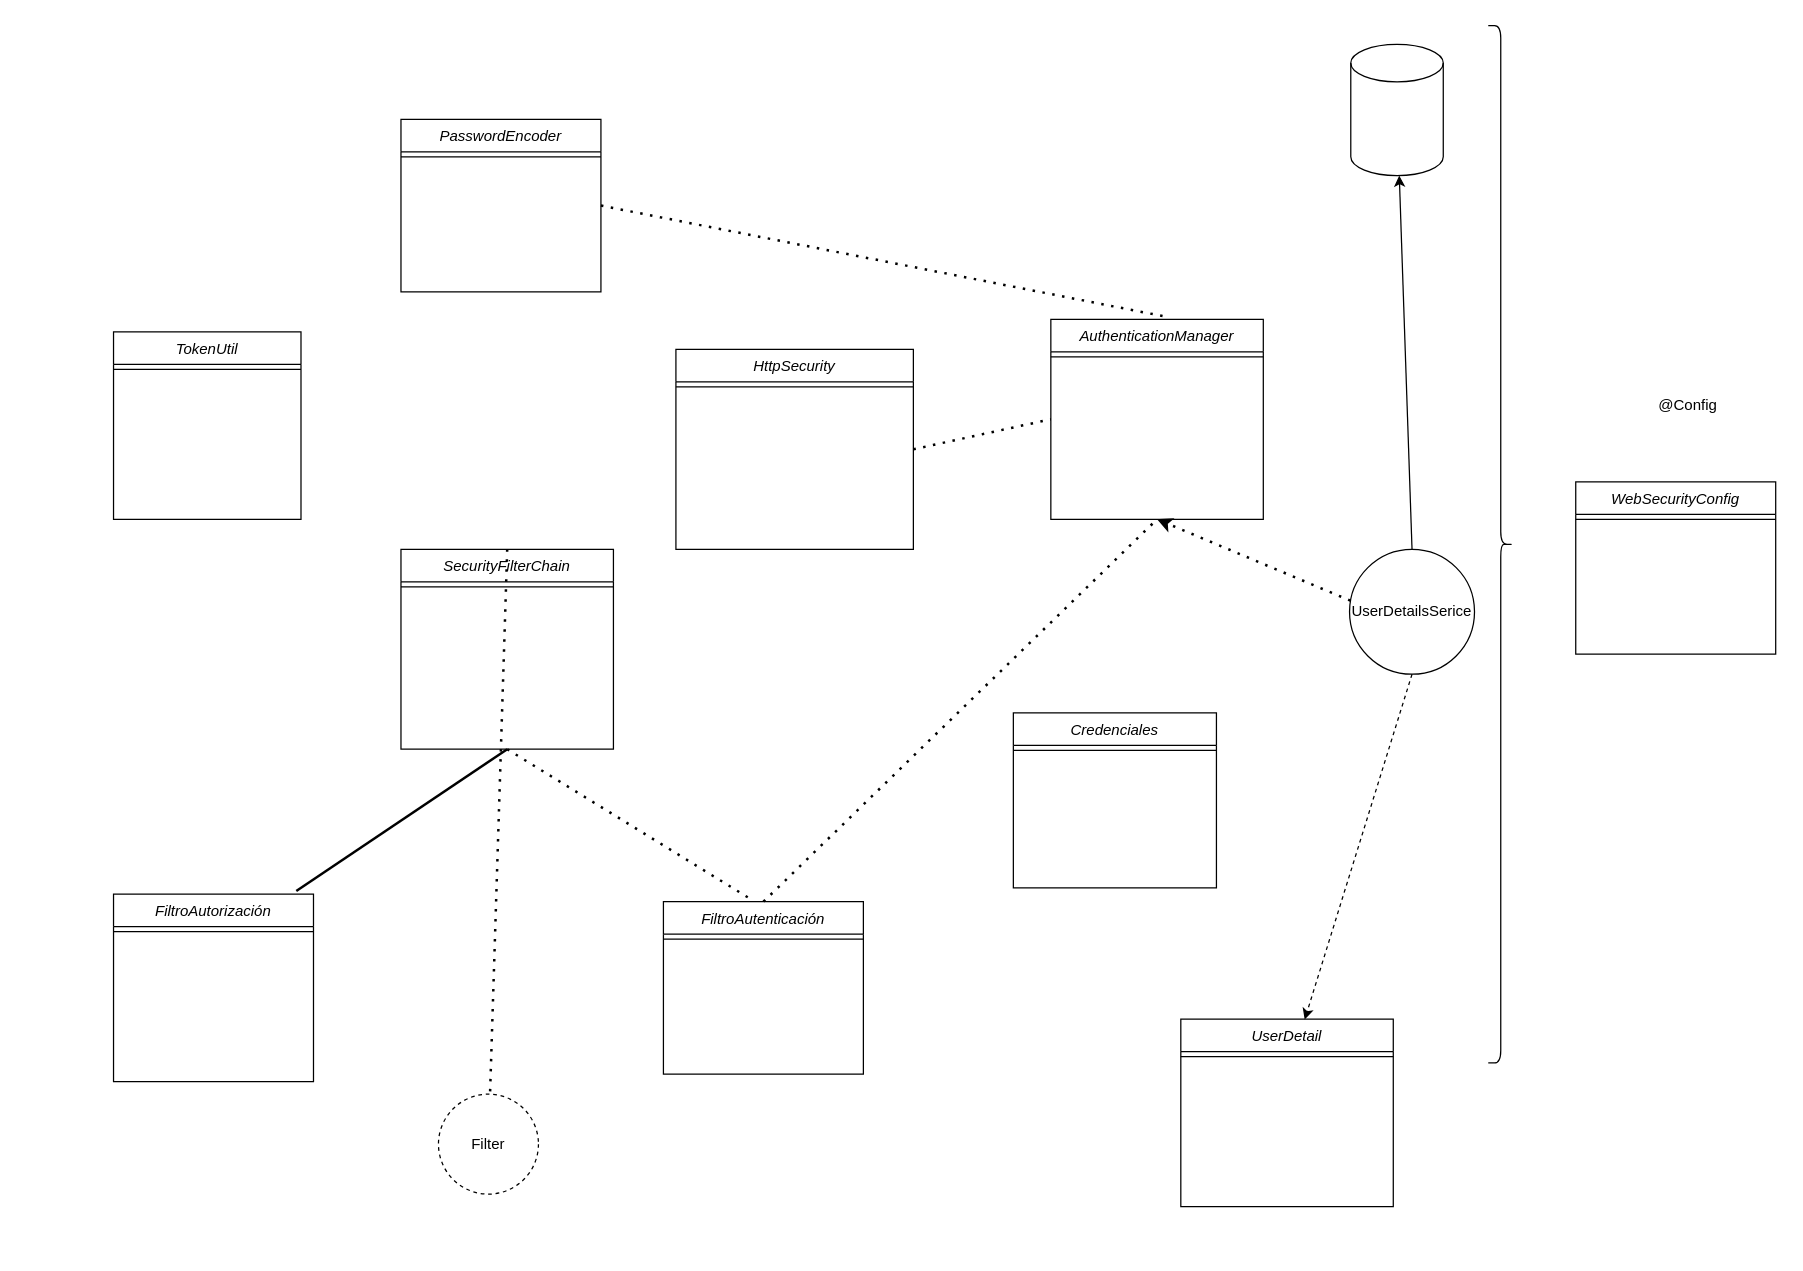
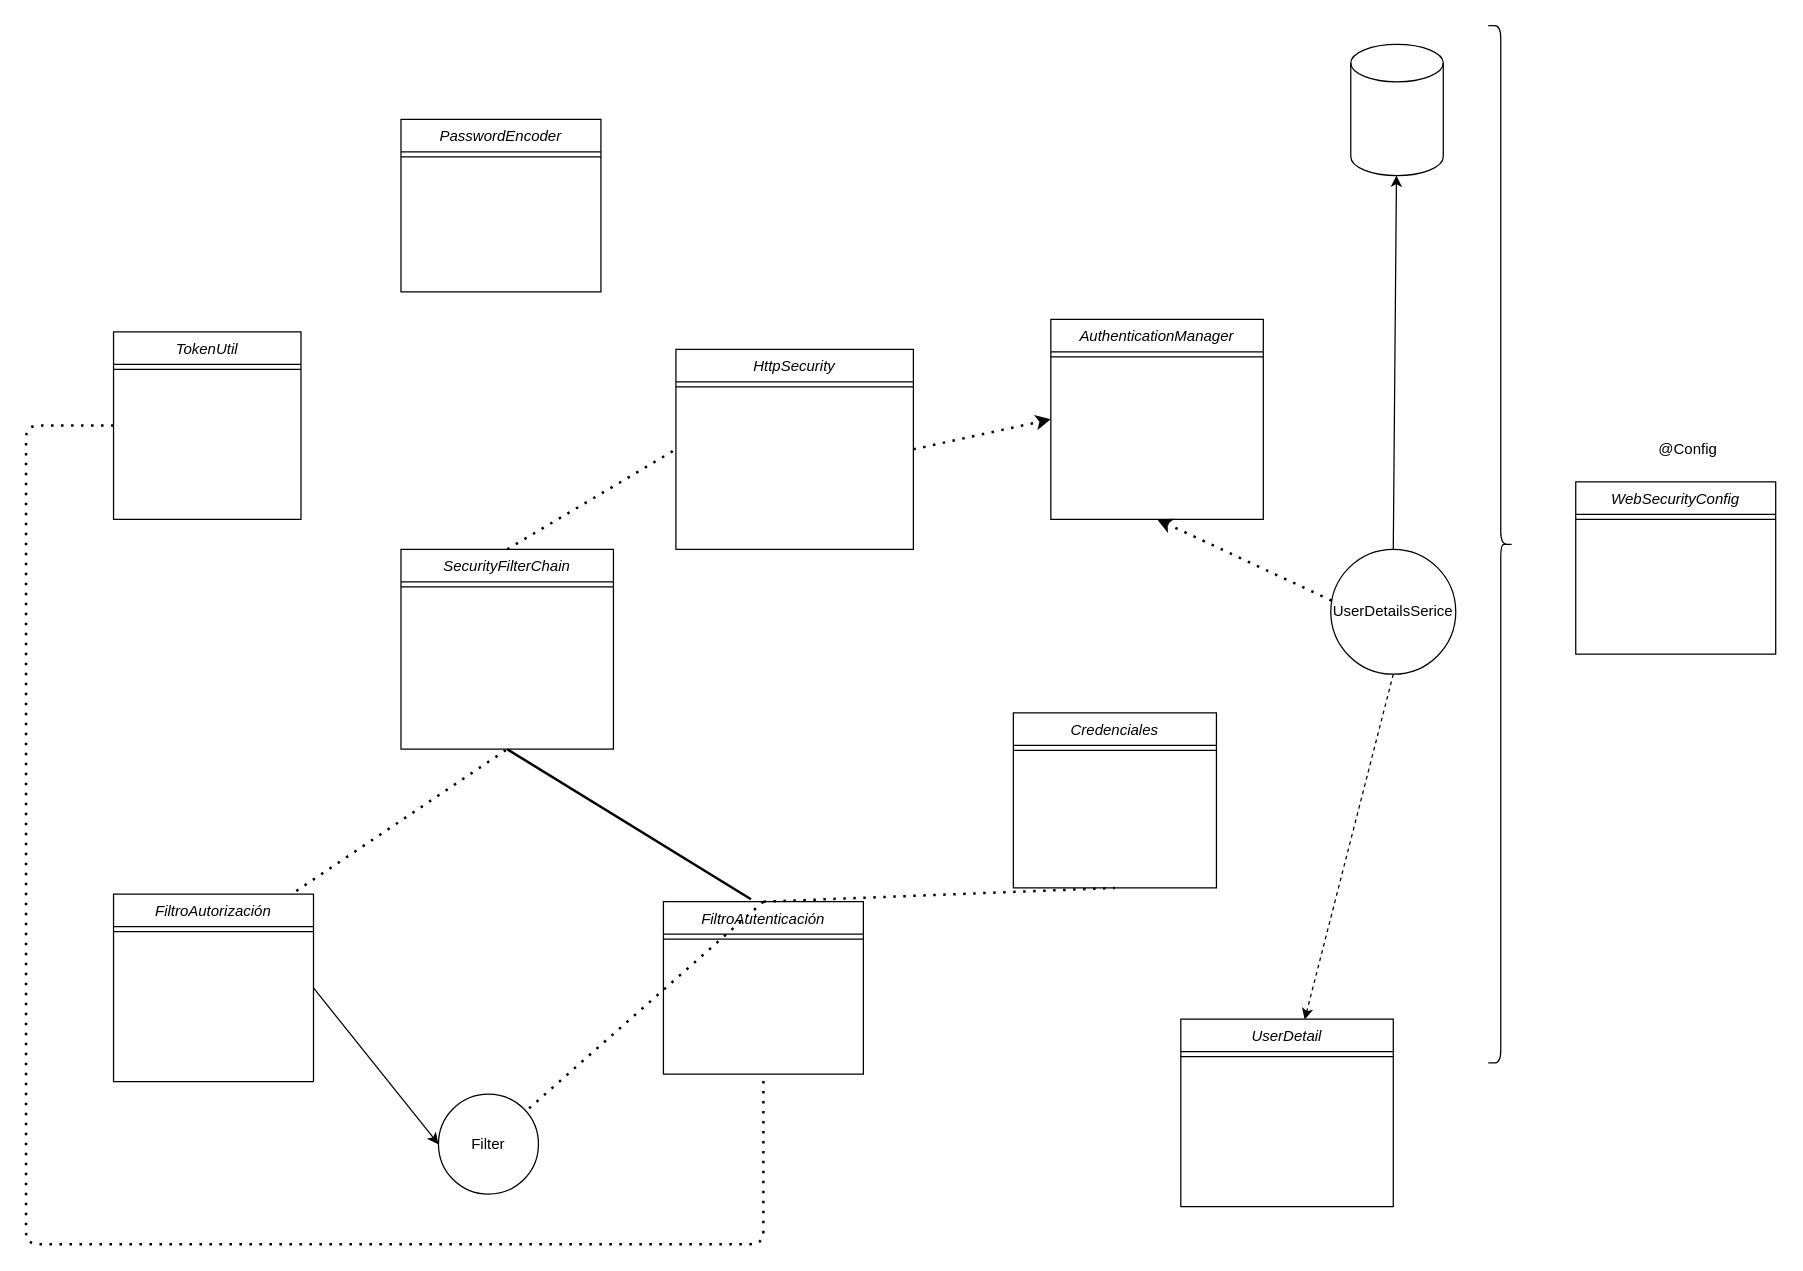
(883, 261) -> none
(1688, 406) -> (1688, 449)
(1042, 421) -> (1038, 422)
(1412, 612) -> (1393, 612)
(960, 711) -> (595, 1050)
(400, 821) -> (400, 821)
(631, 825) -> (631, 825)
none -> (907, 896)
(495, 923) -> (588, 501)
none -> (374, 1064)
(488, 1144) -> (488, 1144)
none -> (28, 1240)
